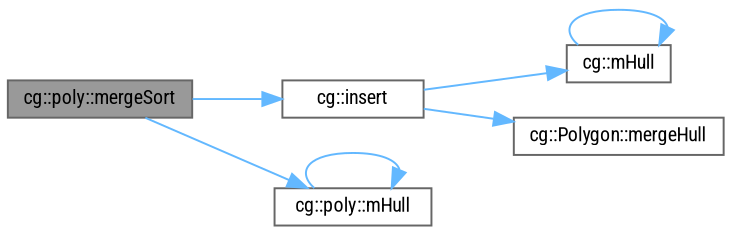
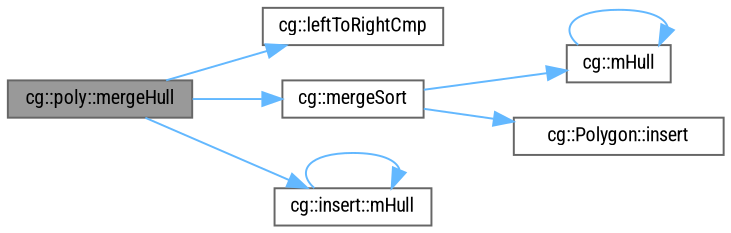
none -> (353, 26)
(100, 99) -> (100, 99)
(353, 99) -> (353, 99)
(619, 136) -> (619, 136)
(353, 207) -> (353, 207)
